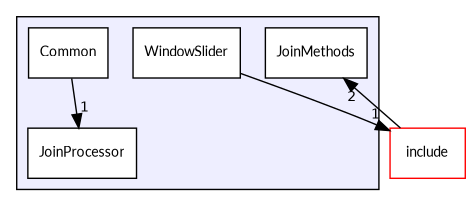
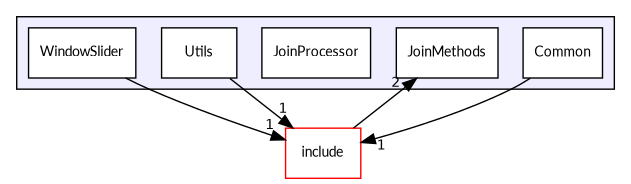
none -> (199, 53)
(74, 96) -> (454, 113)
